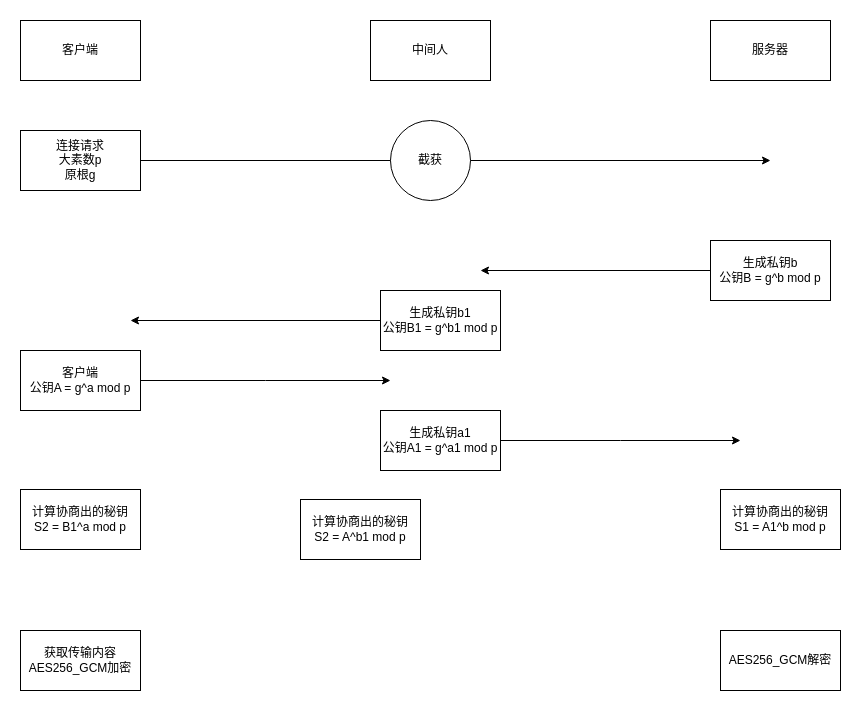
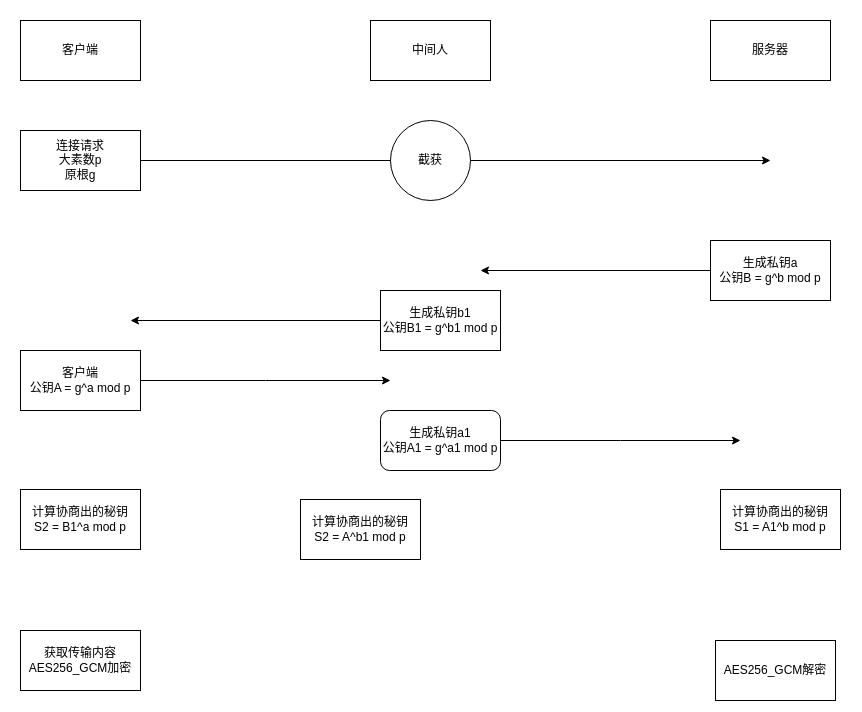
(771, 271) -> (771, 271)
(441, 441) -> (441, 441)
(781, 661) -> (776, 671)
